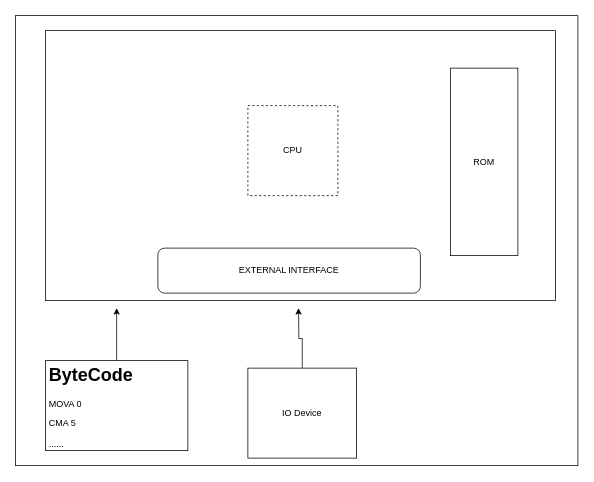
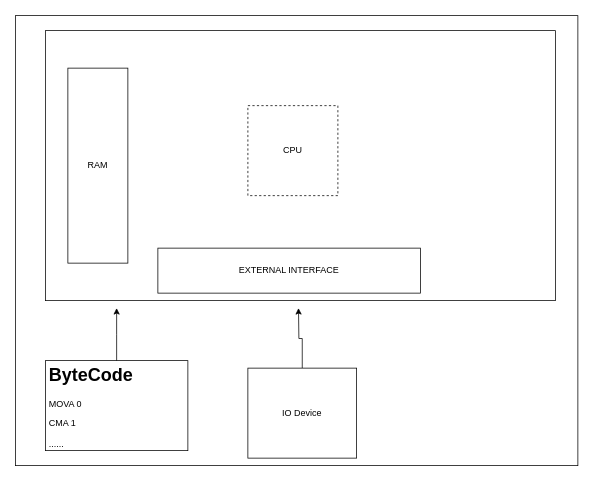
(484, 162) -> none
none -> (98, 165)
(289, 270) -> (289, 270)
(69, 374) -> (69, 374)
